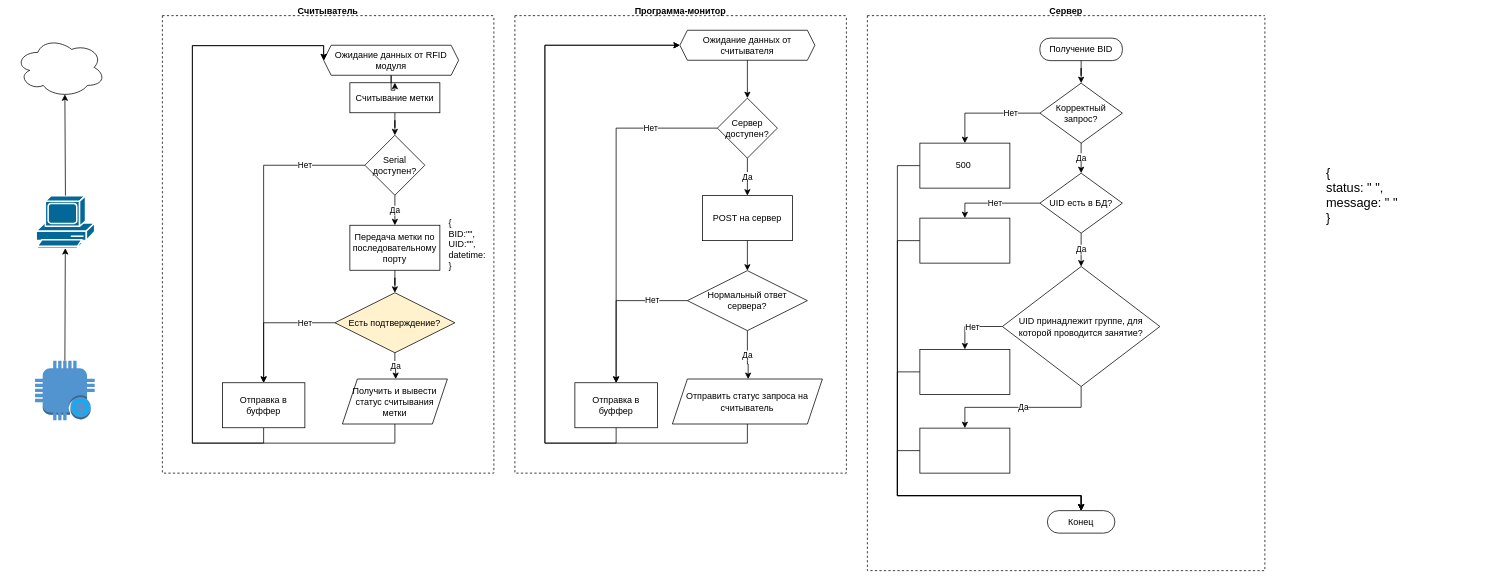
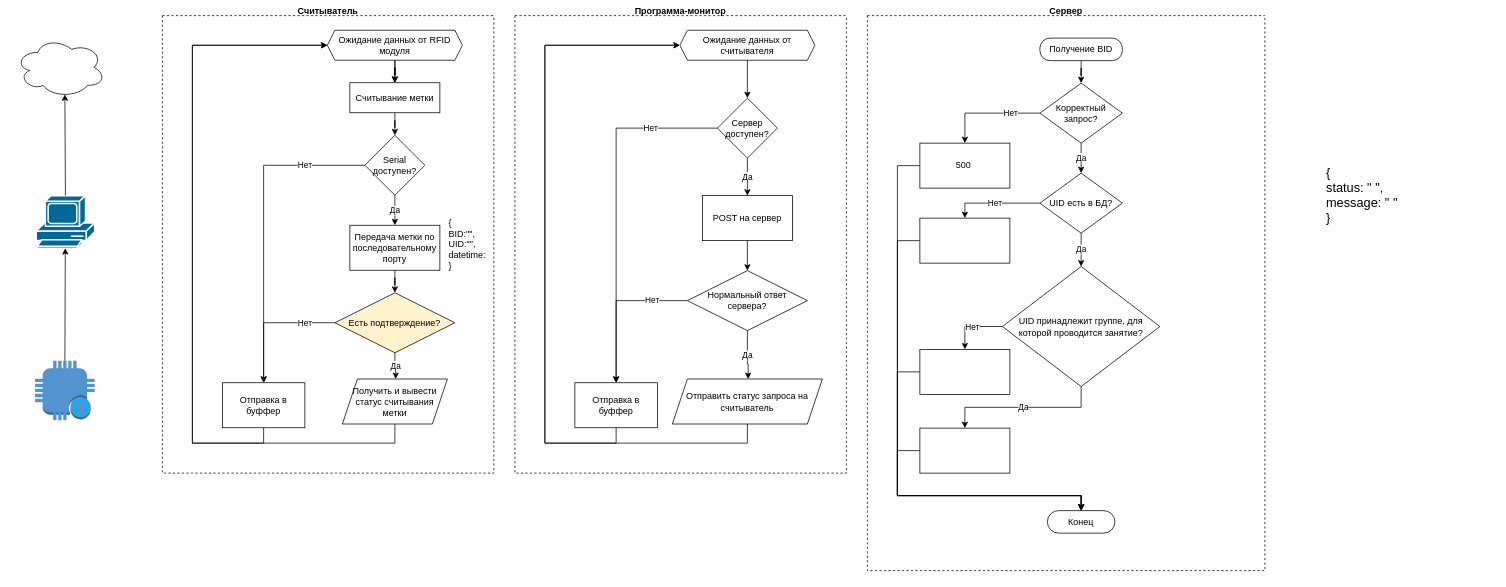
(391, 60) -> (395, 45)
